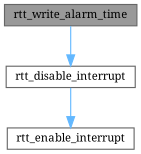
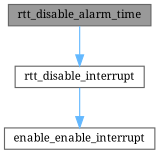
(71, 15) -> (80, 15)
(71, 139) -> (80, 139)
